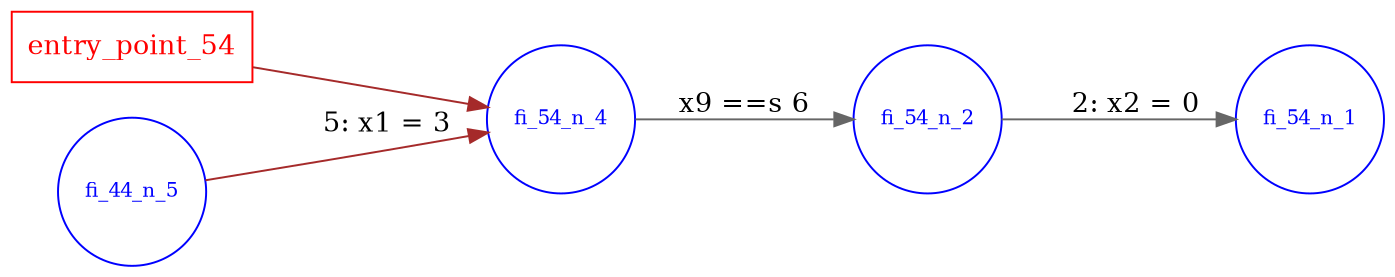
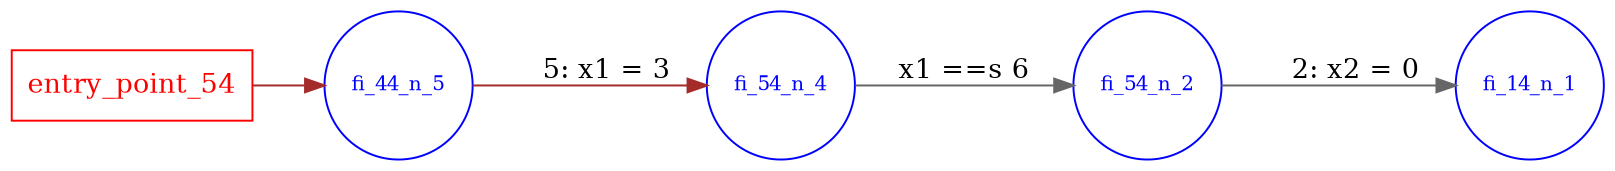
(361, 86) -> (279, 85)
(744, 105) -> (964, 71)
(1310, 119) -> (1530, 85)
